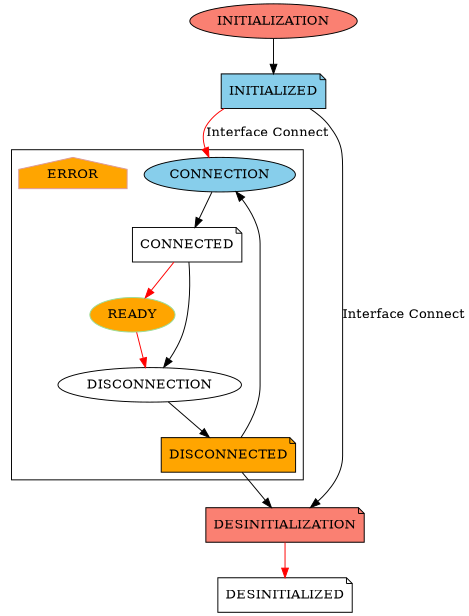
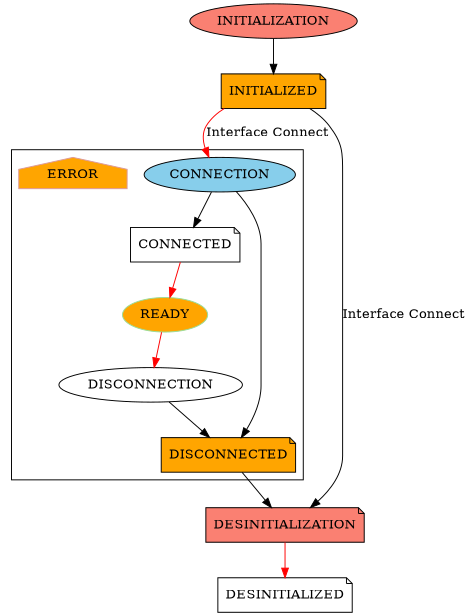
(274, 91) -> (274, 91)
(188, 313) -> none
(260, 318) -> (261, 308)
